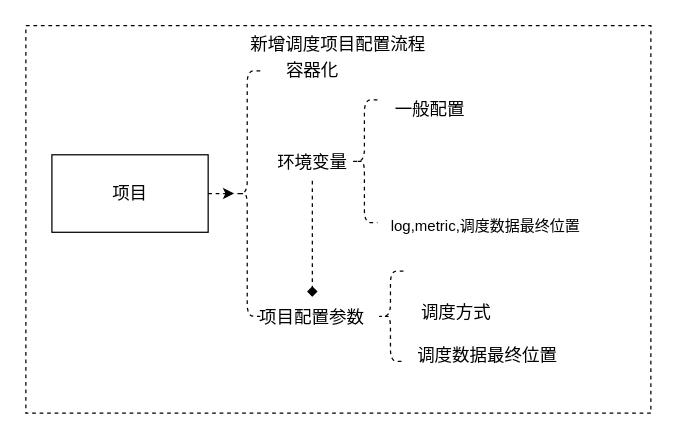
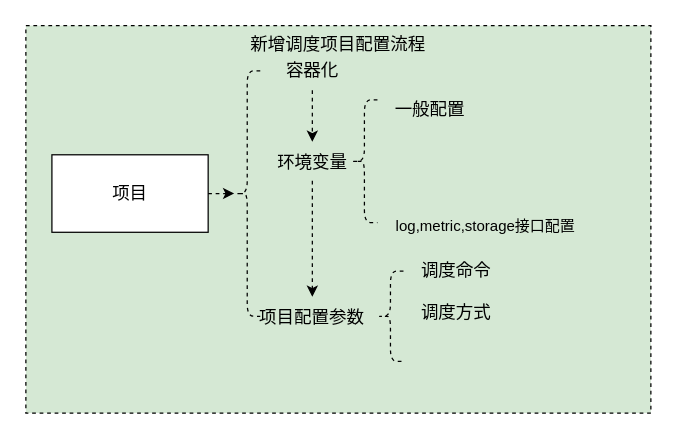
none -> (312, 112)
(338, 219) -> (338, 219)
(486, 226) -> (486, 226)
none -> (455, 271)
(312, 286) -> (312, 287)
(488, 355) -> none
